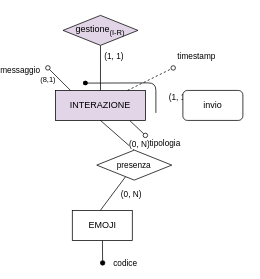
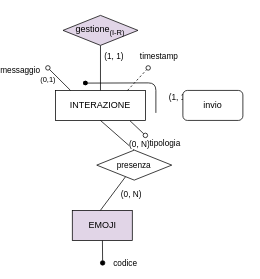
(196, 57) -> (158, 57)
(48, 79) -> (48, 79)
(100, 105) -> (100, 105)
(102, 225) -> (102, 225)
